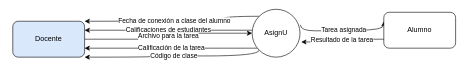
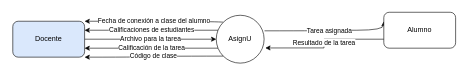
(276, 33) -> (240, 39)
